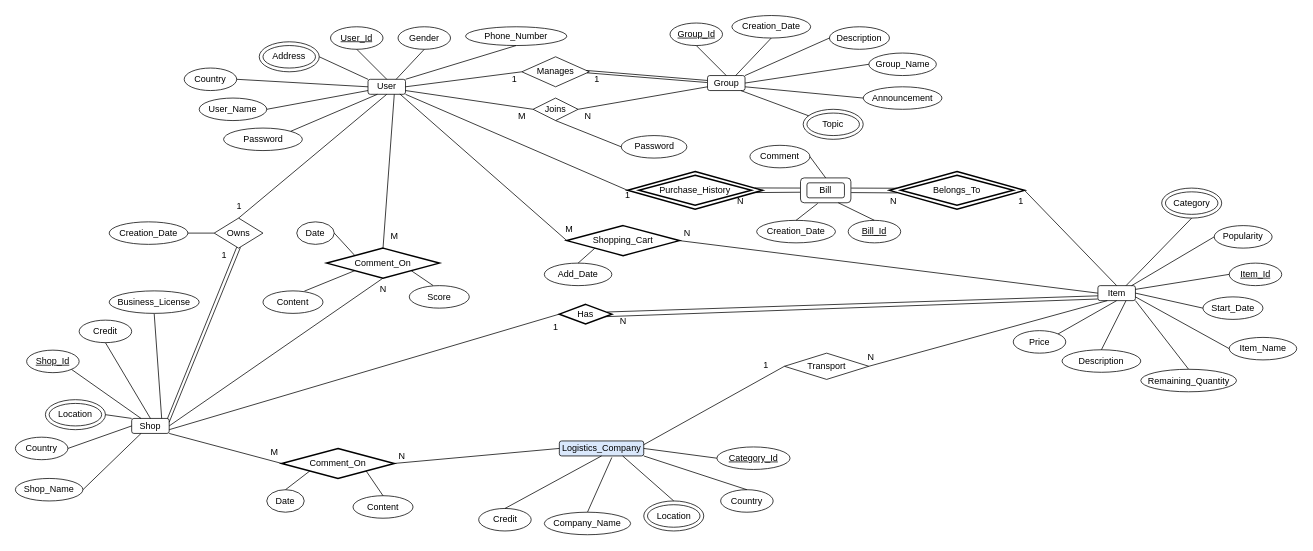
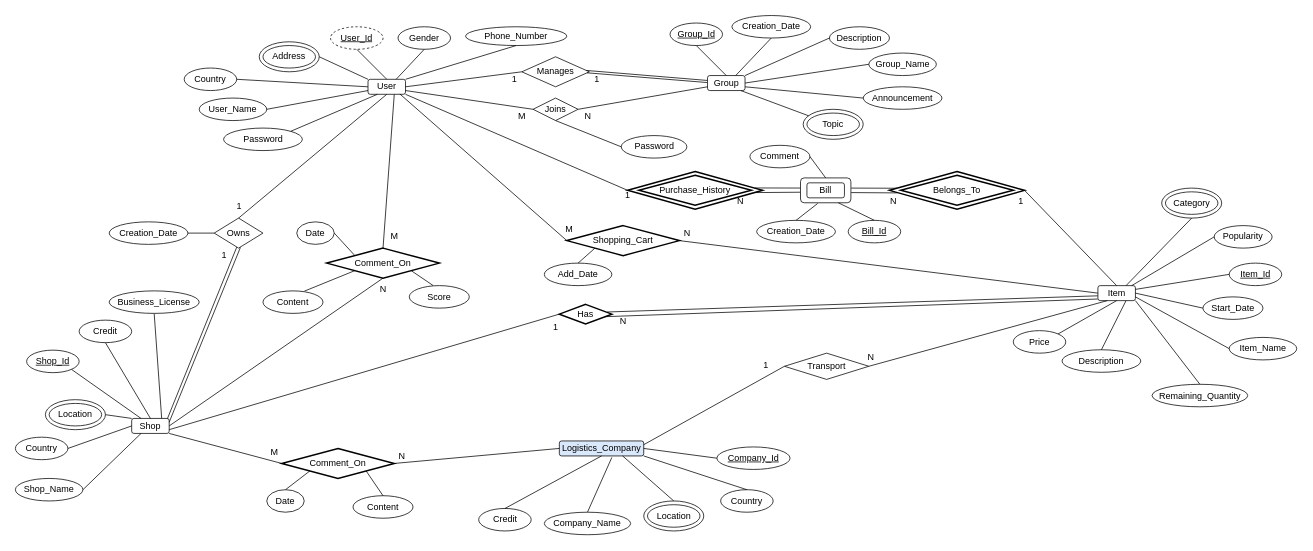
(357, 38) -> (357, 38)
(1188, 380) -> (1199, 395)
(753, 458) -> (753, 458)
